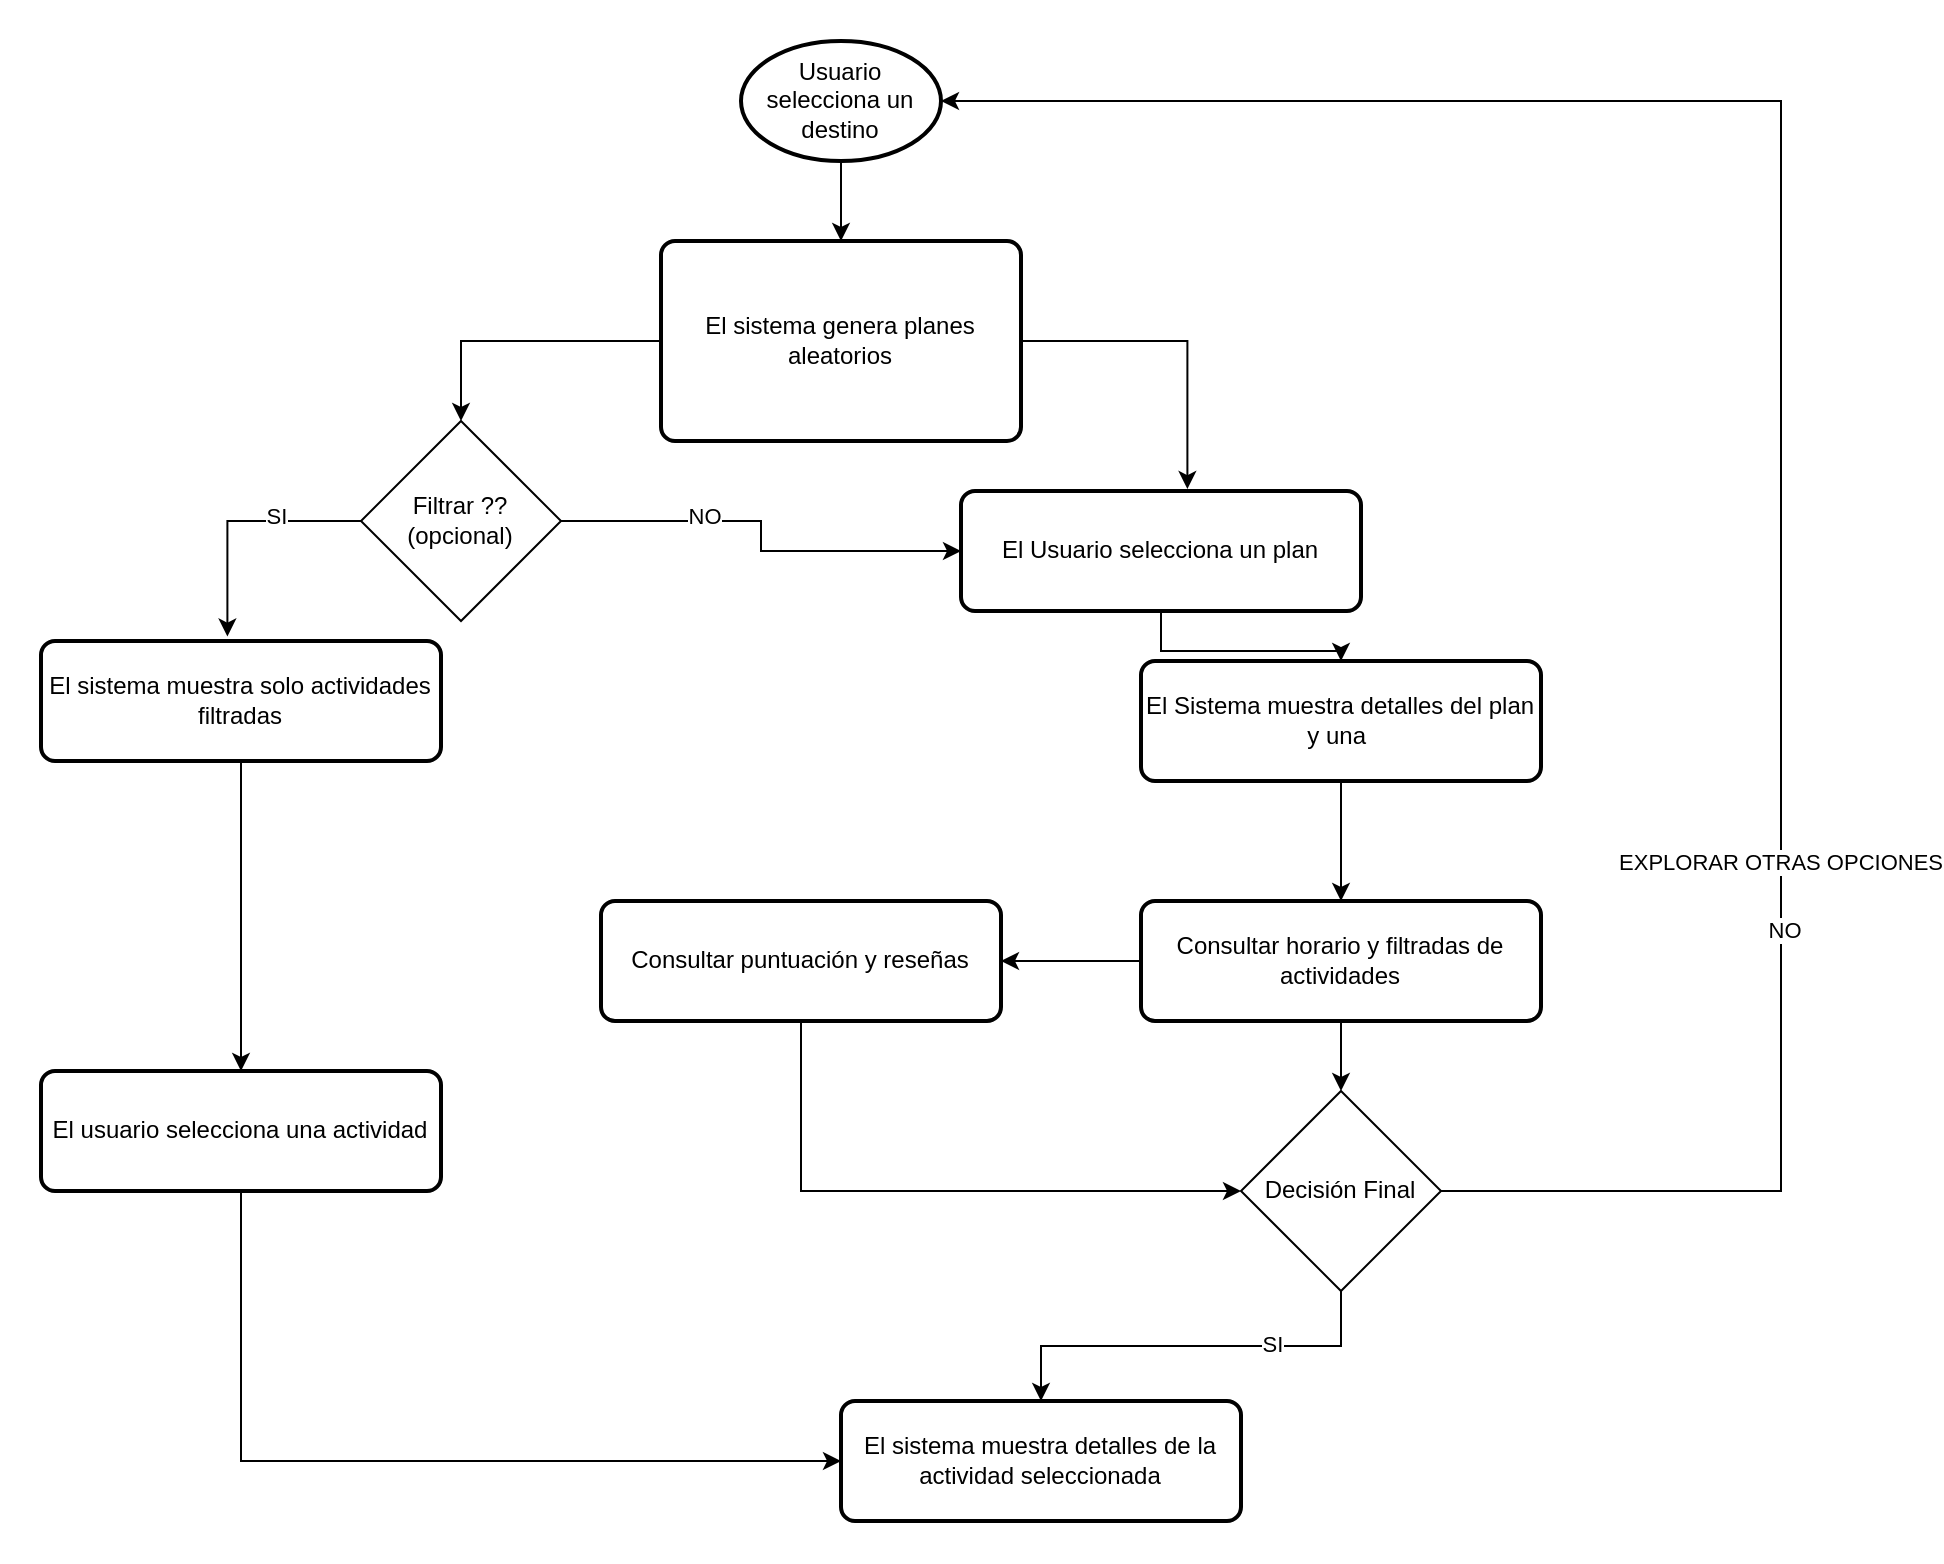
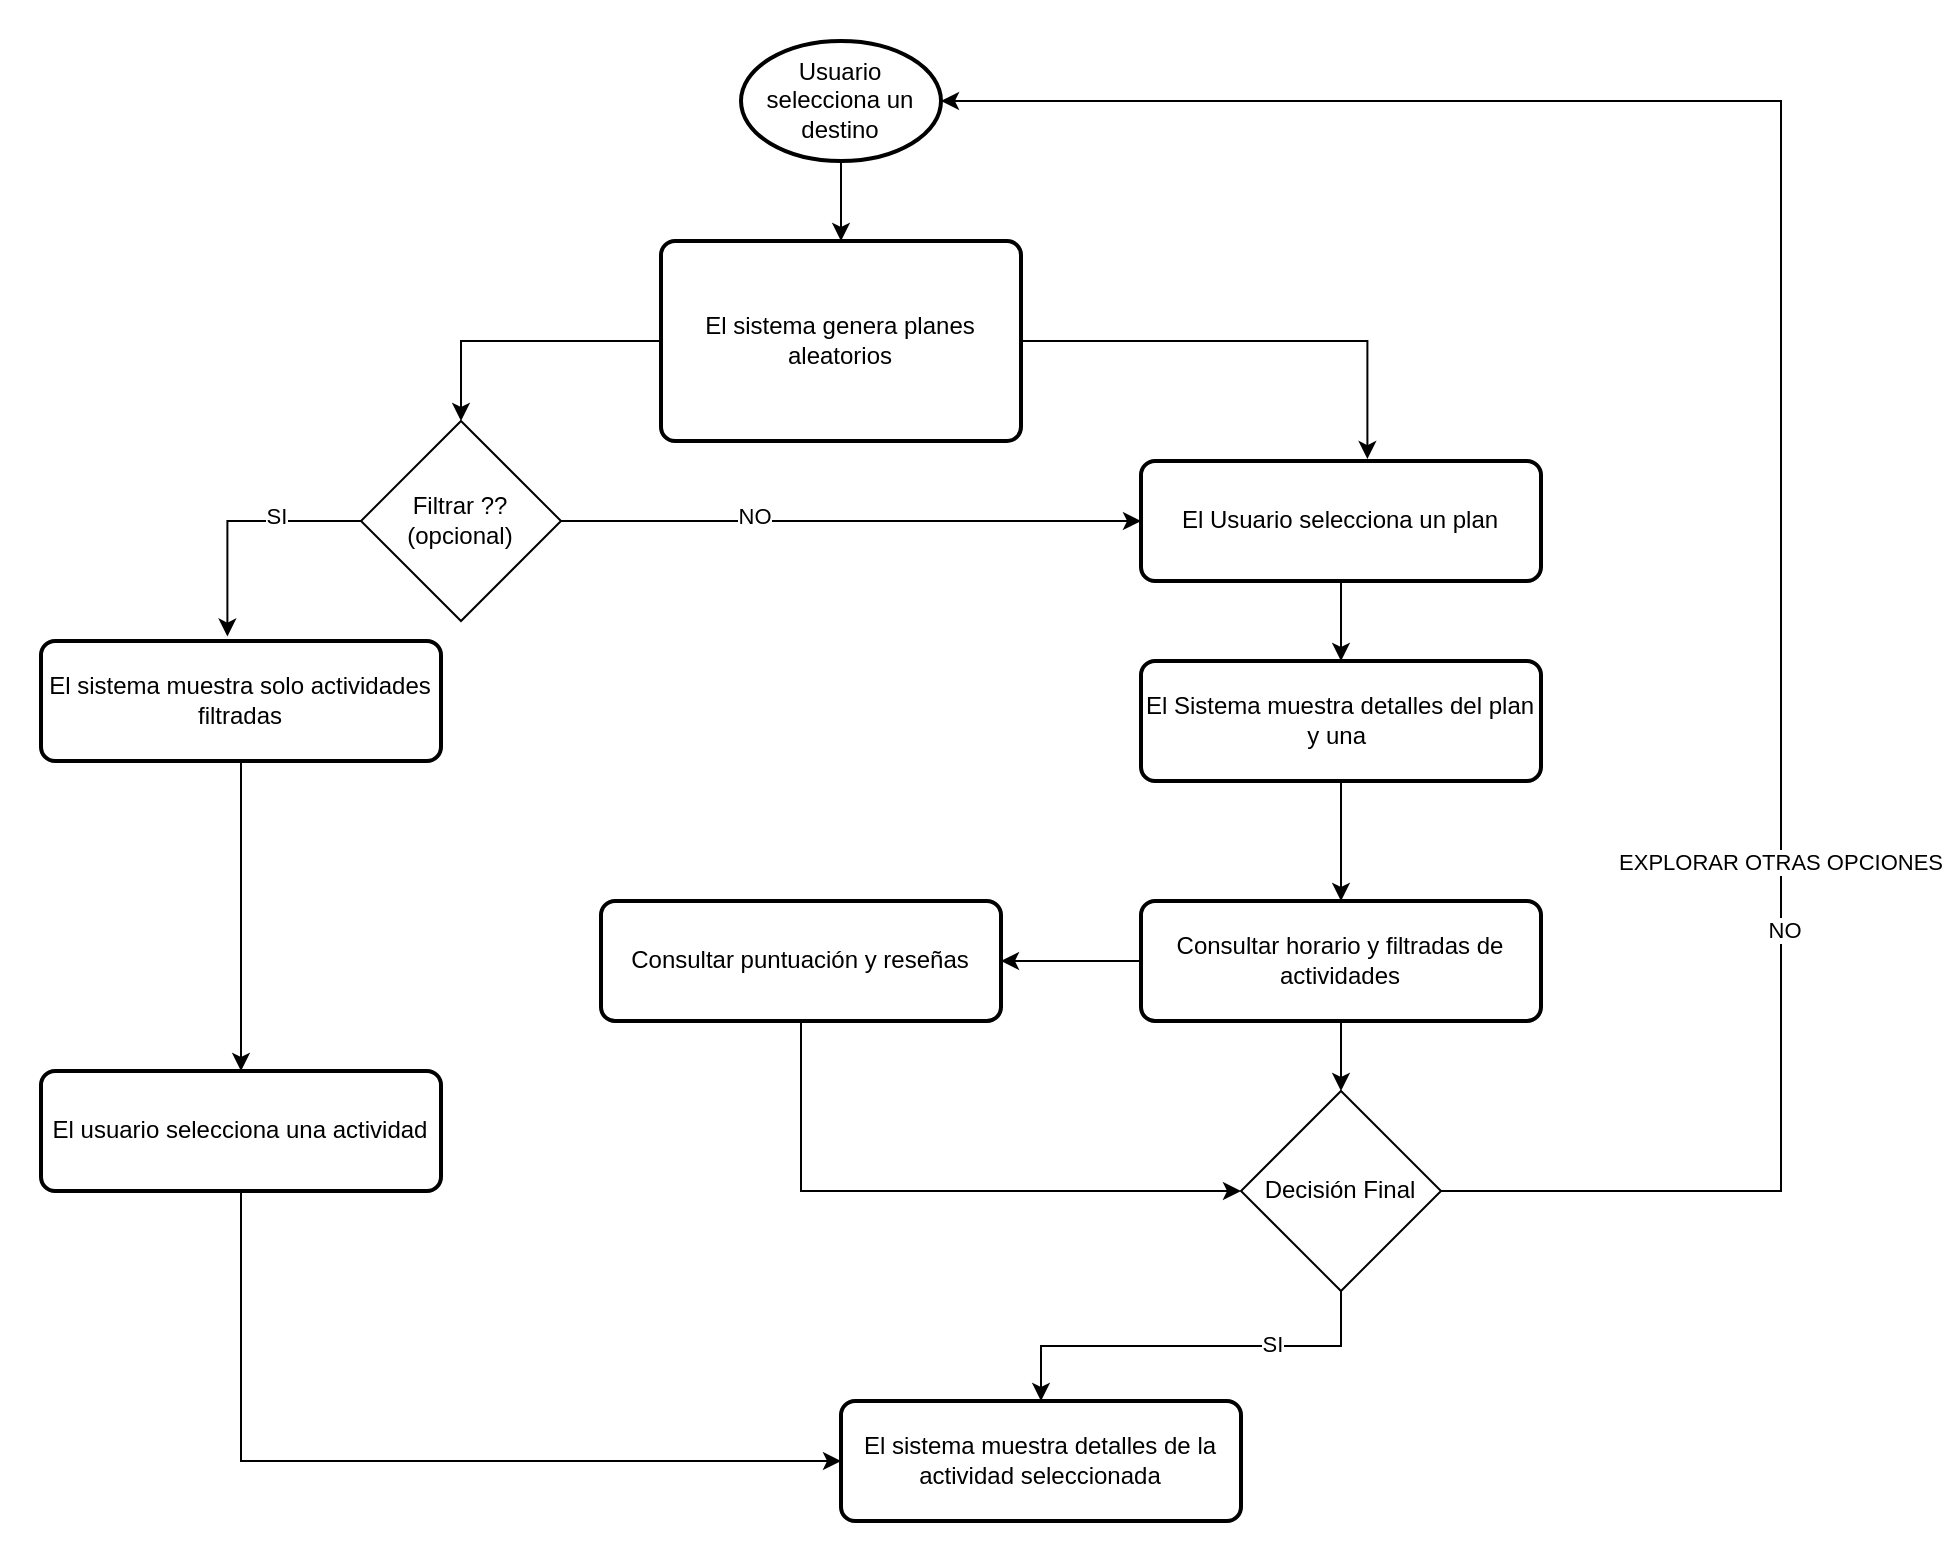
(1161, 551) -> (1341, 521)
